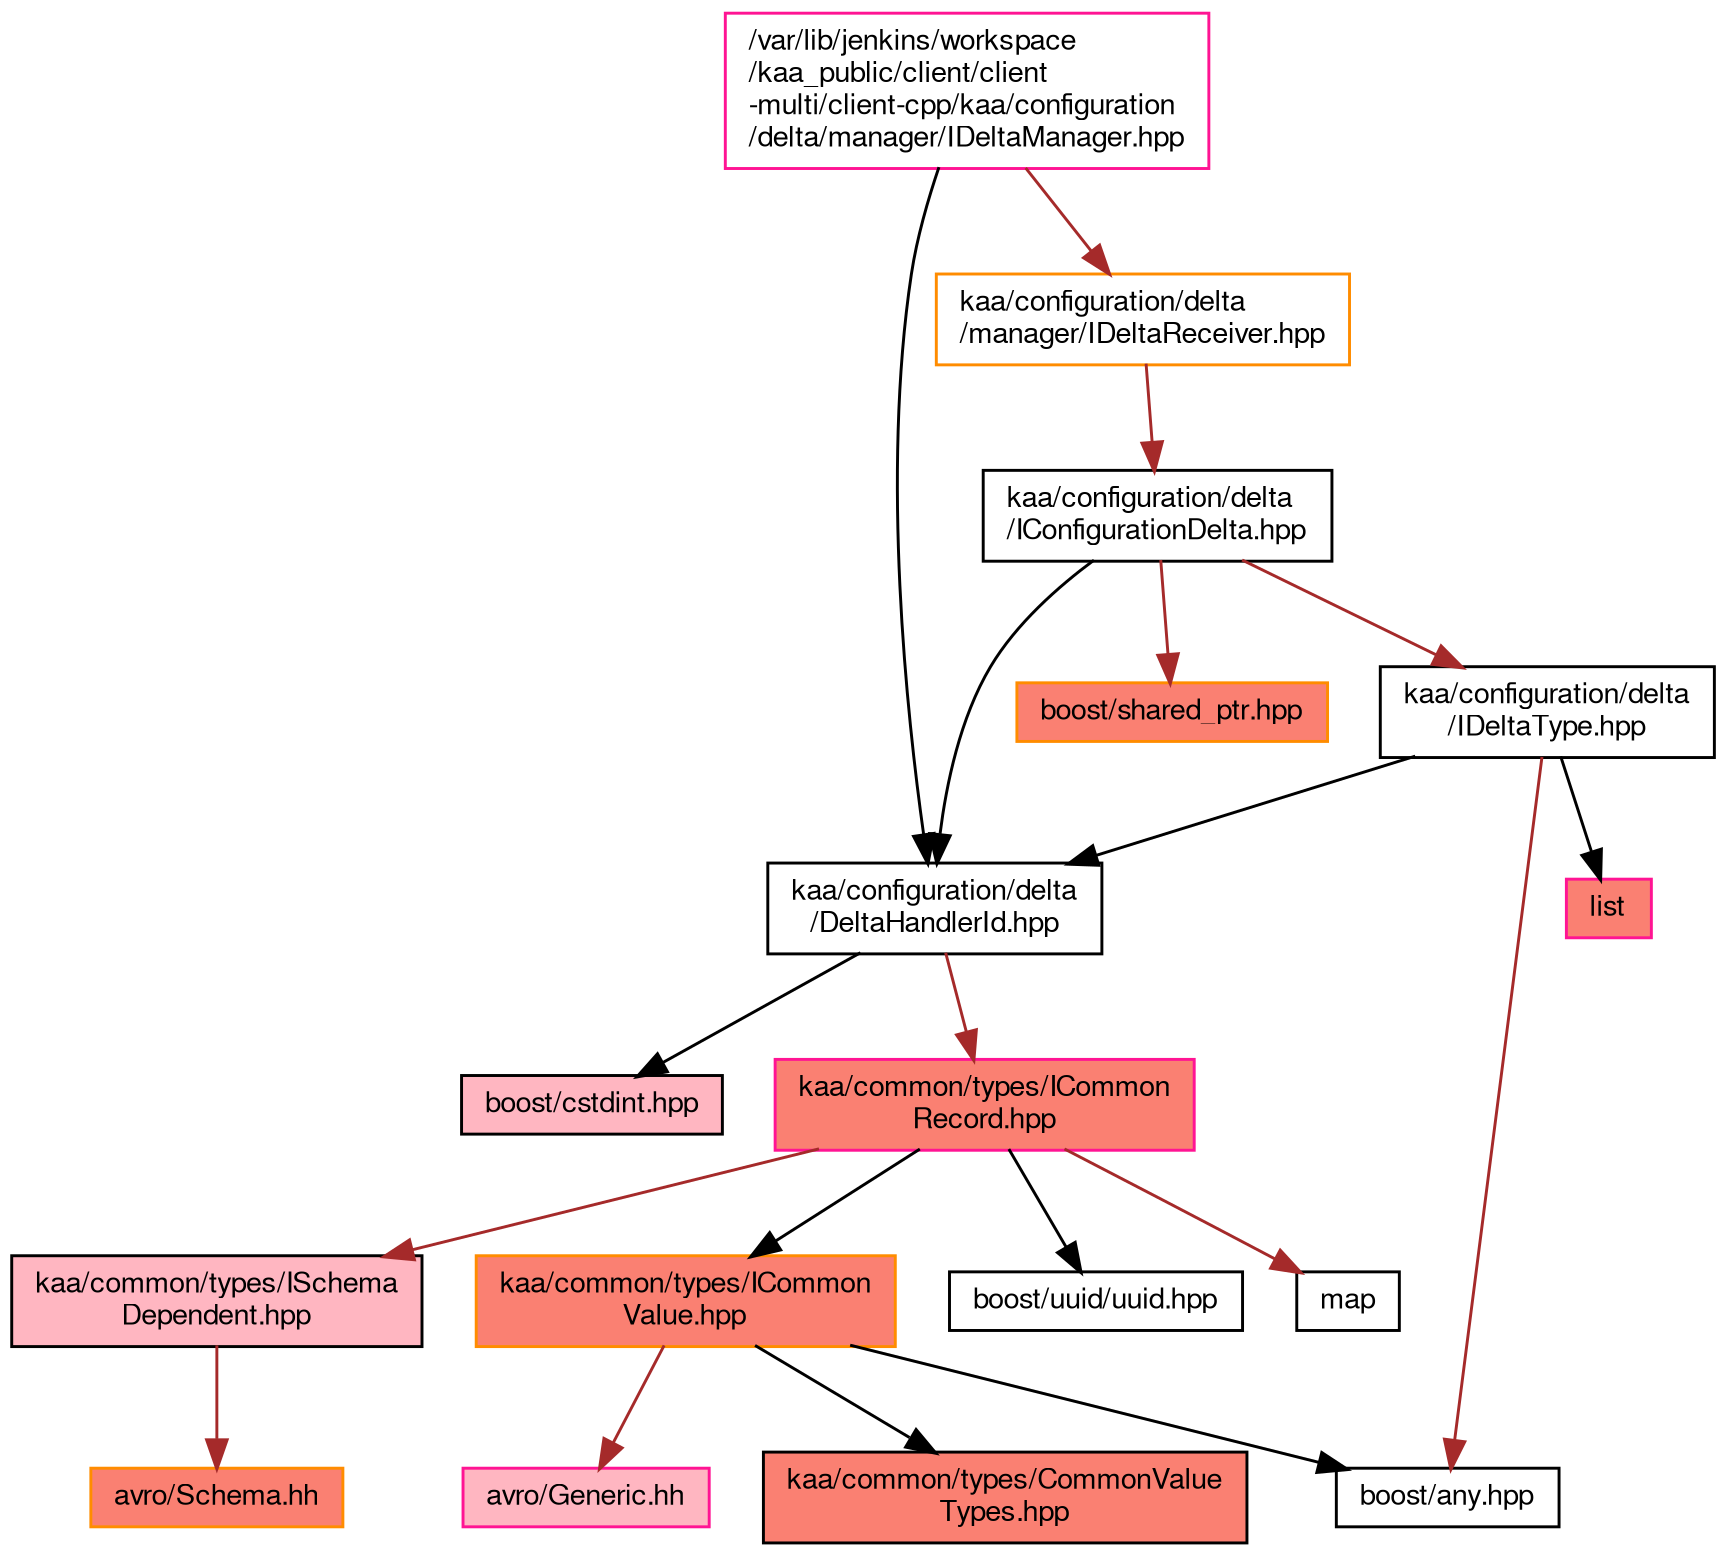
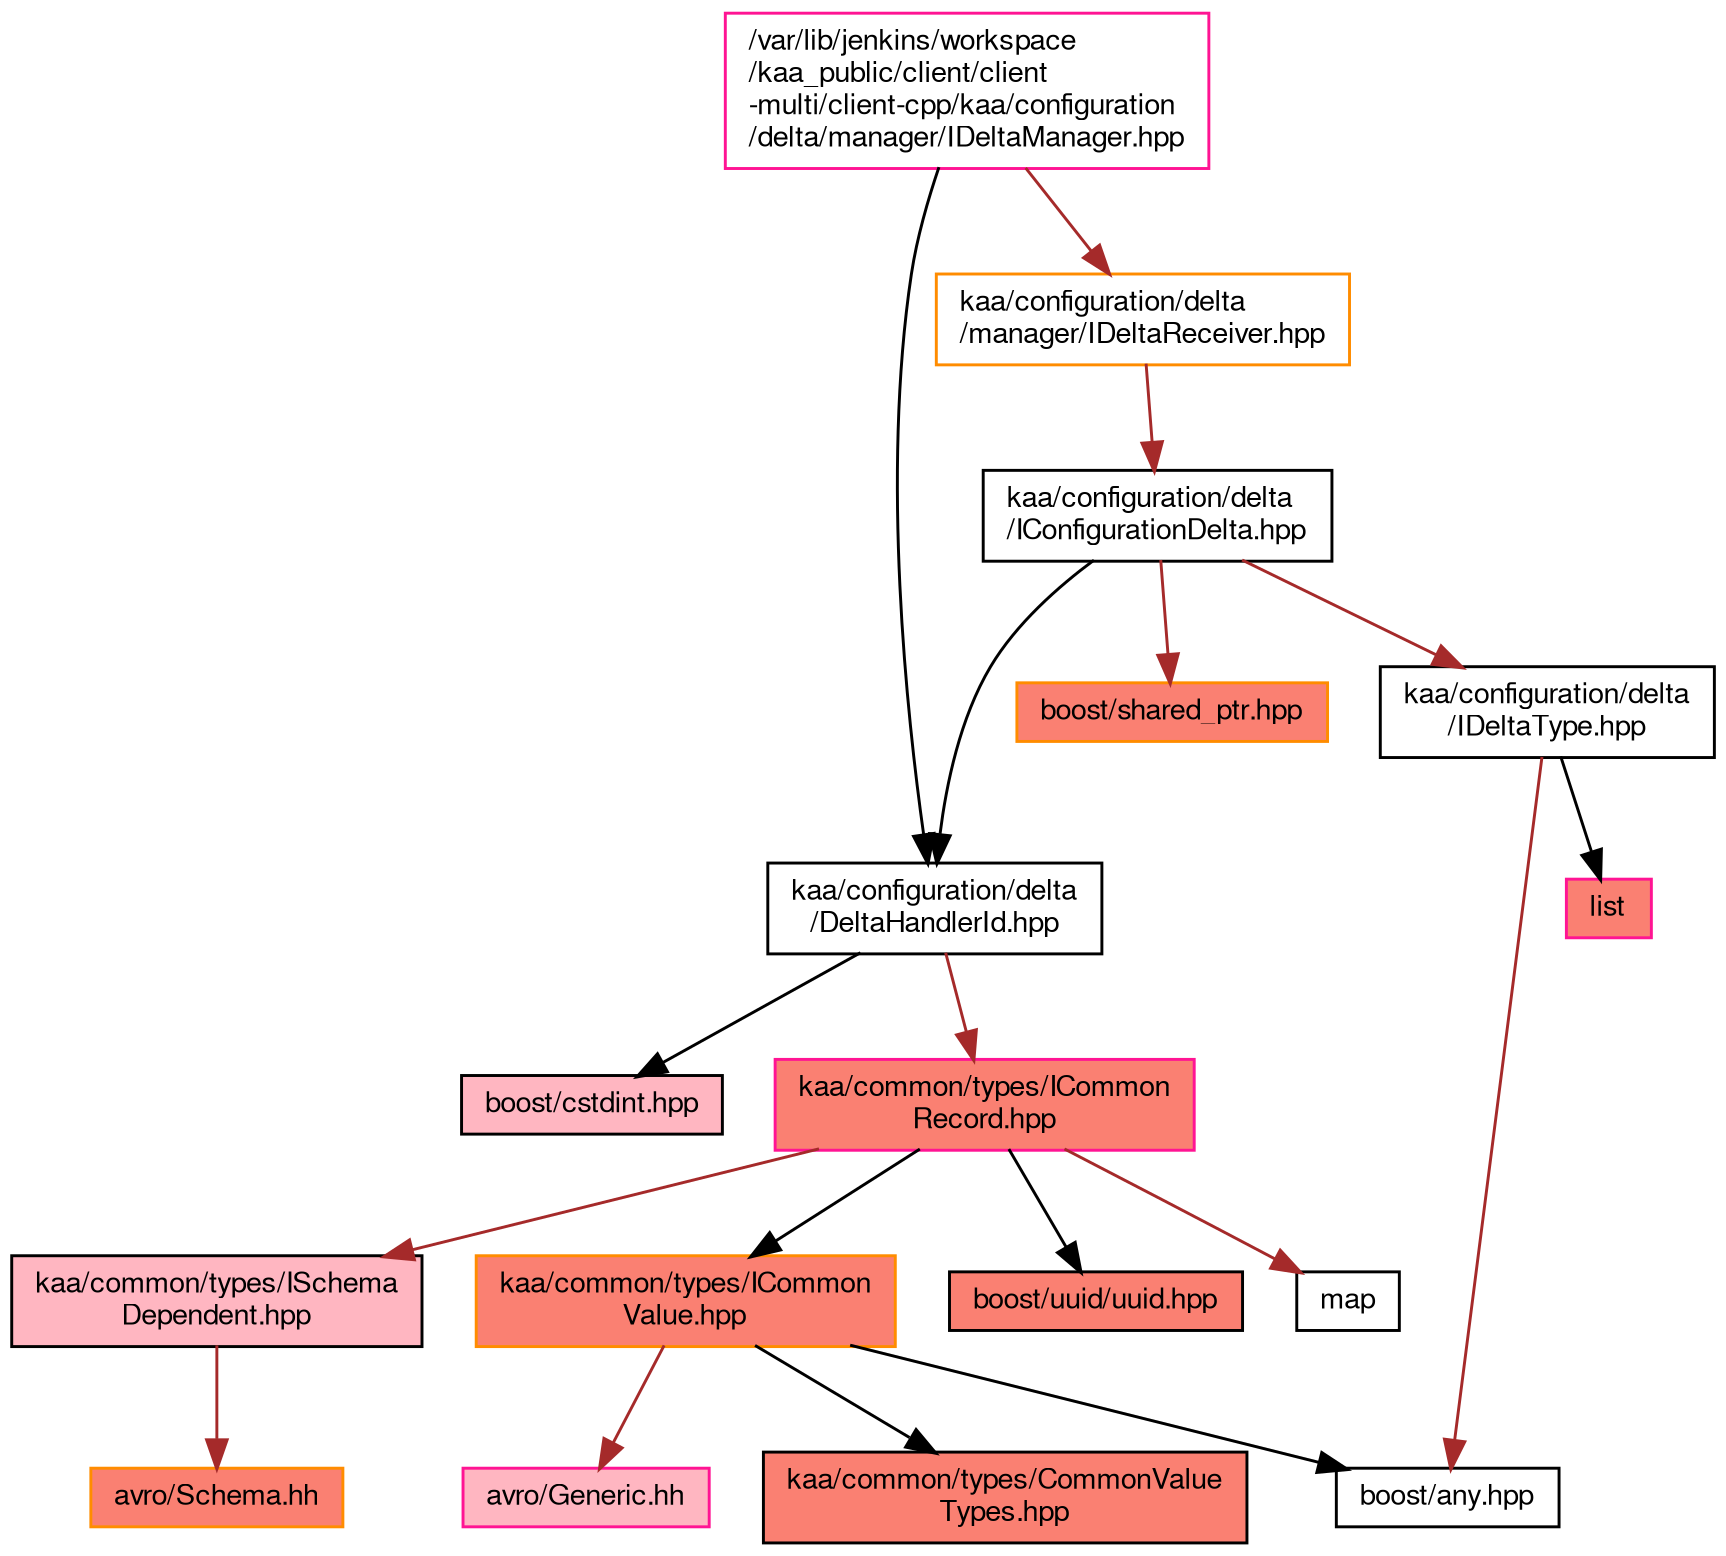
(1256, 806) -> none
(1096, 1301) -> (1096, 1301)
